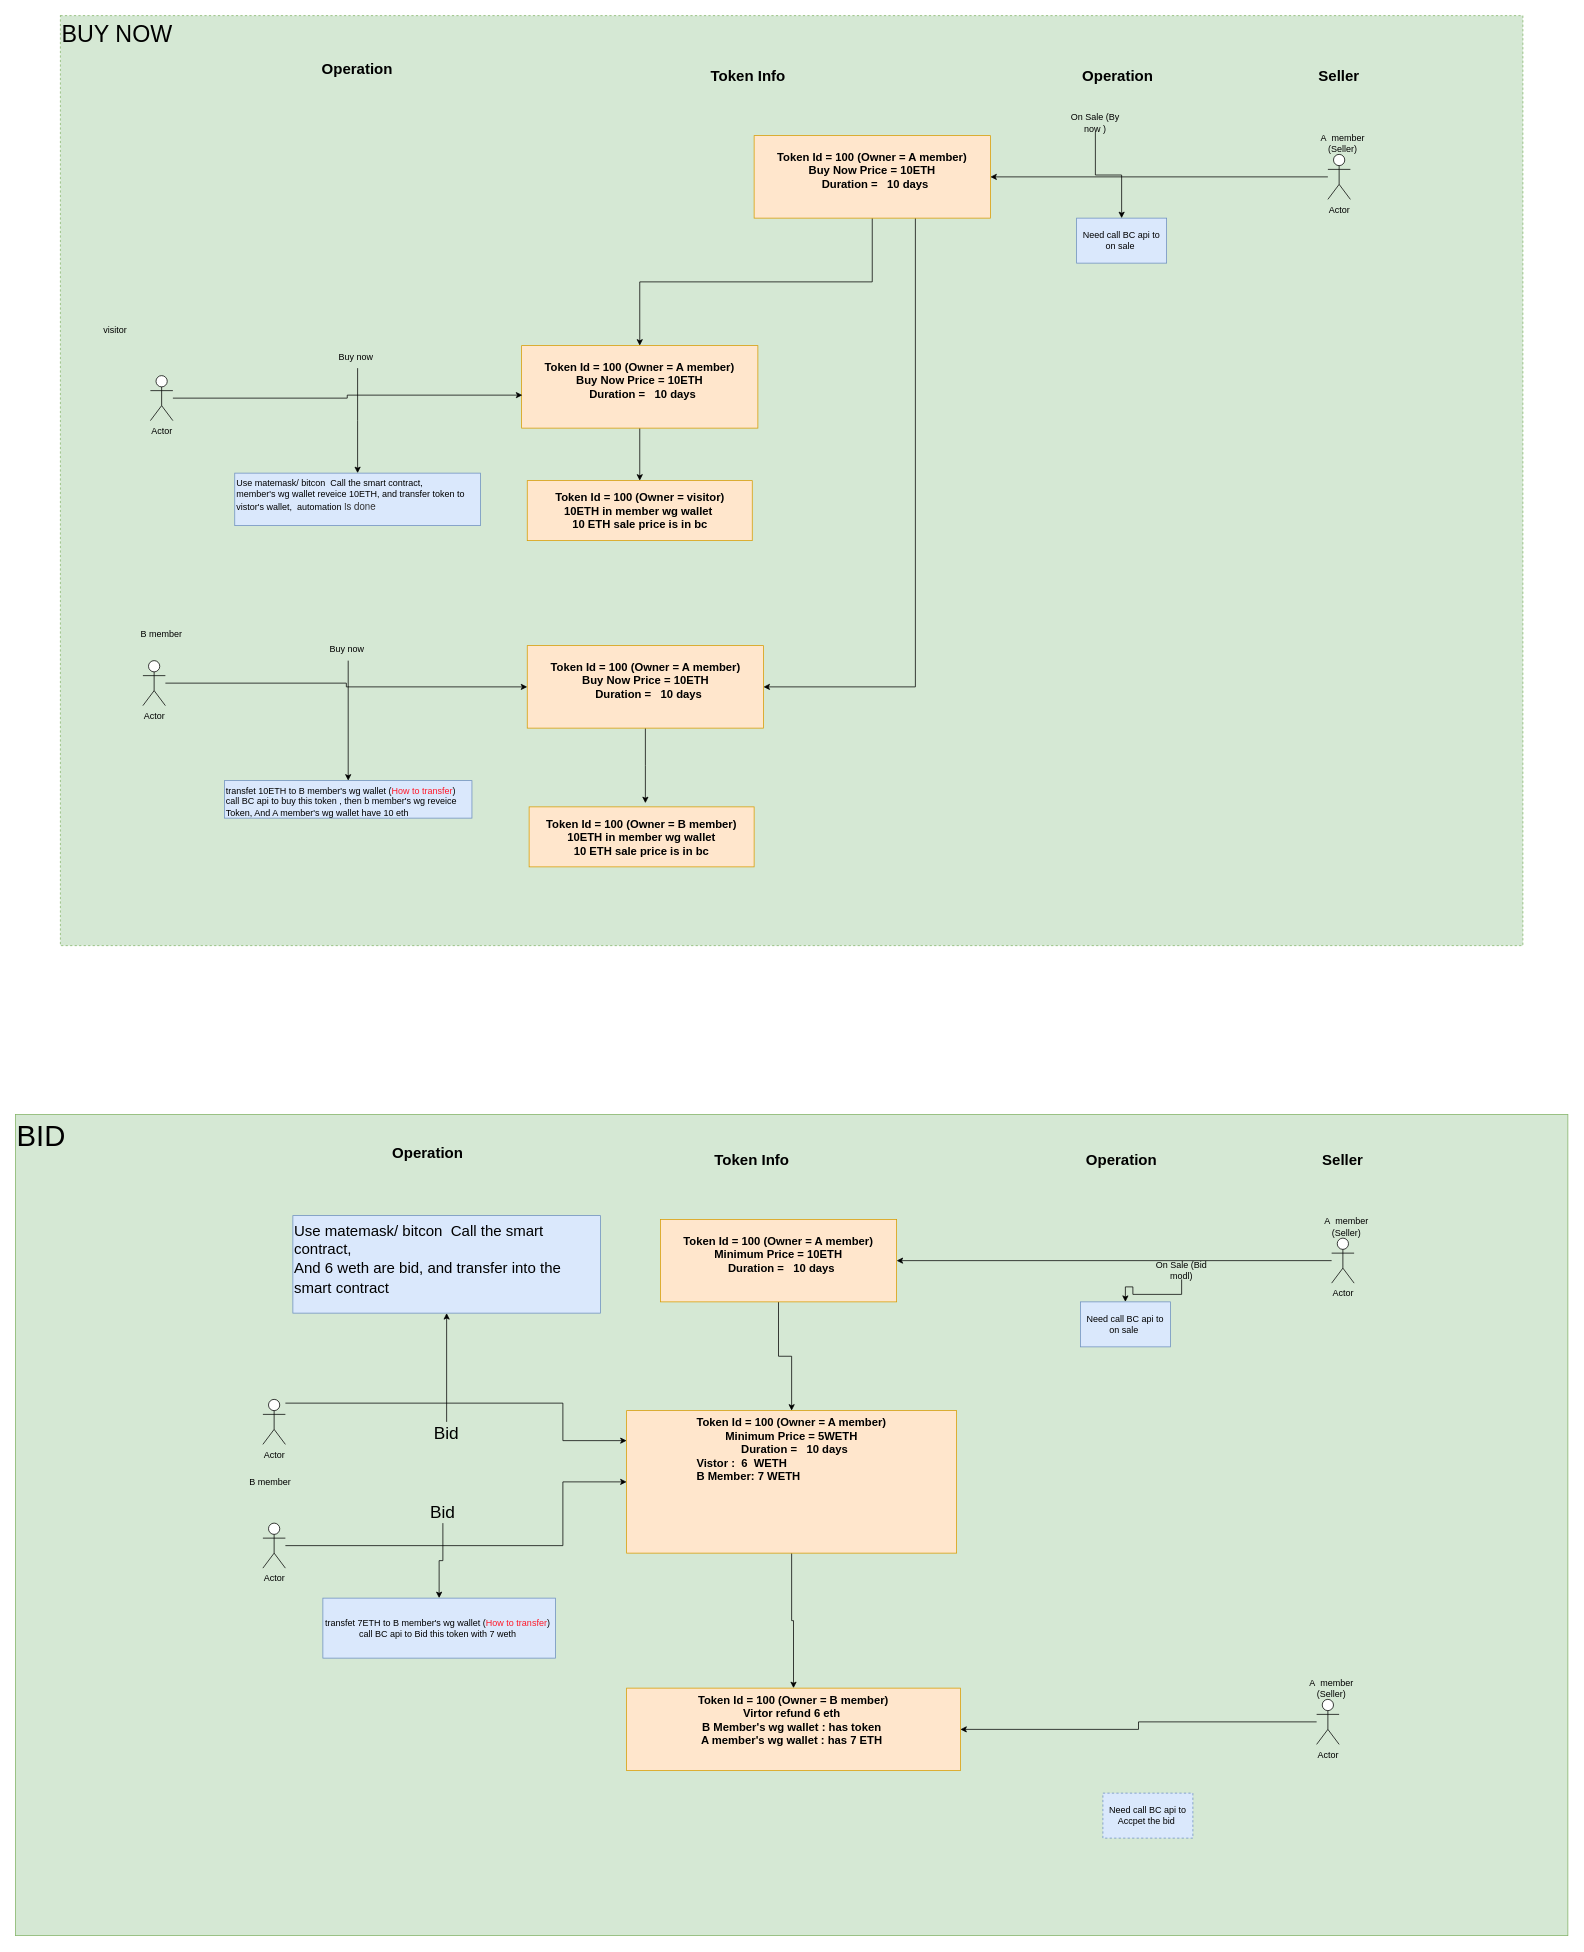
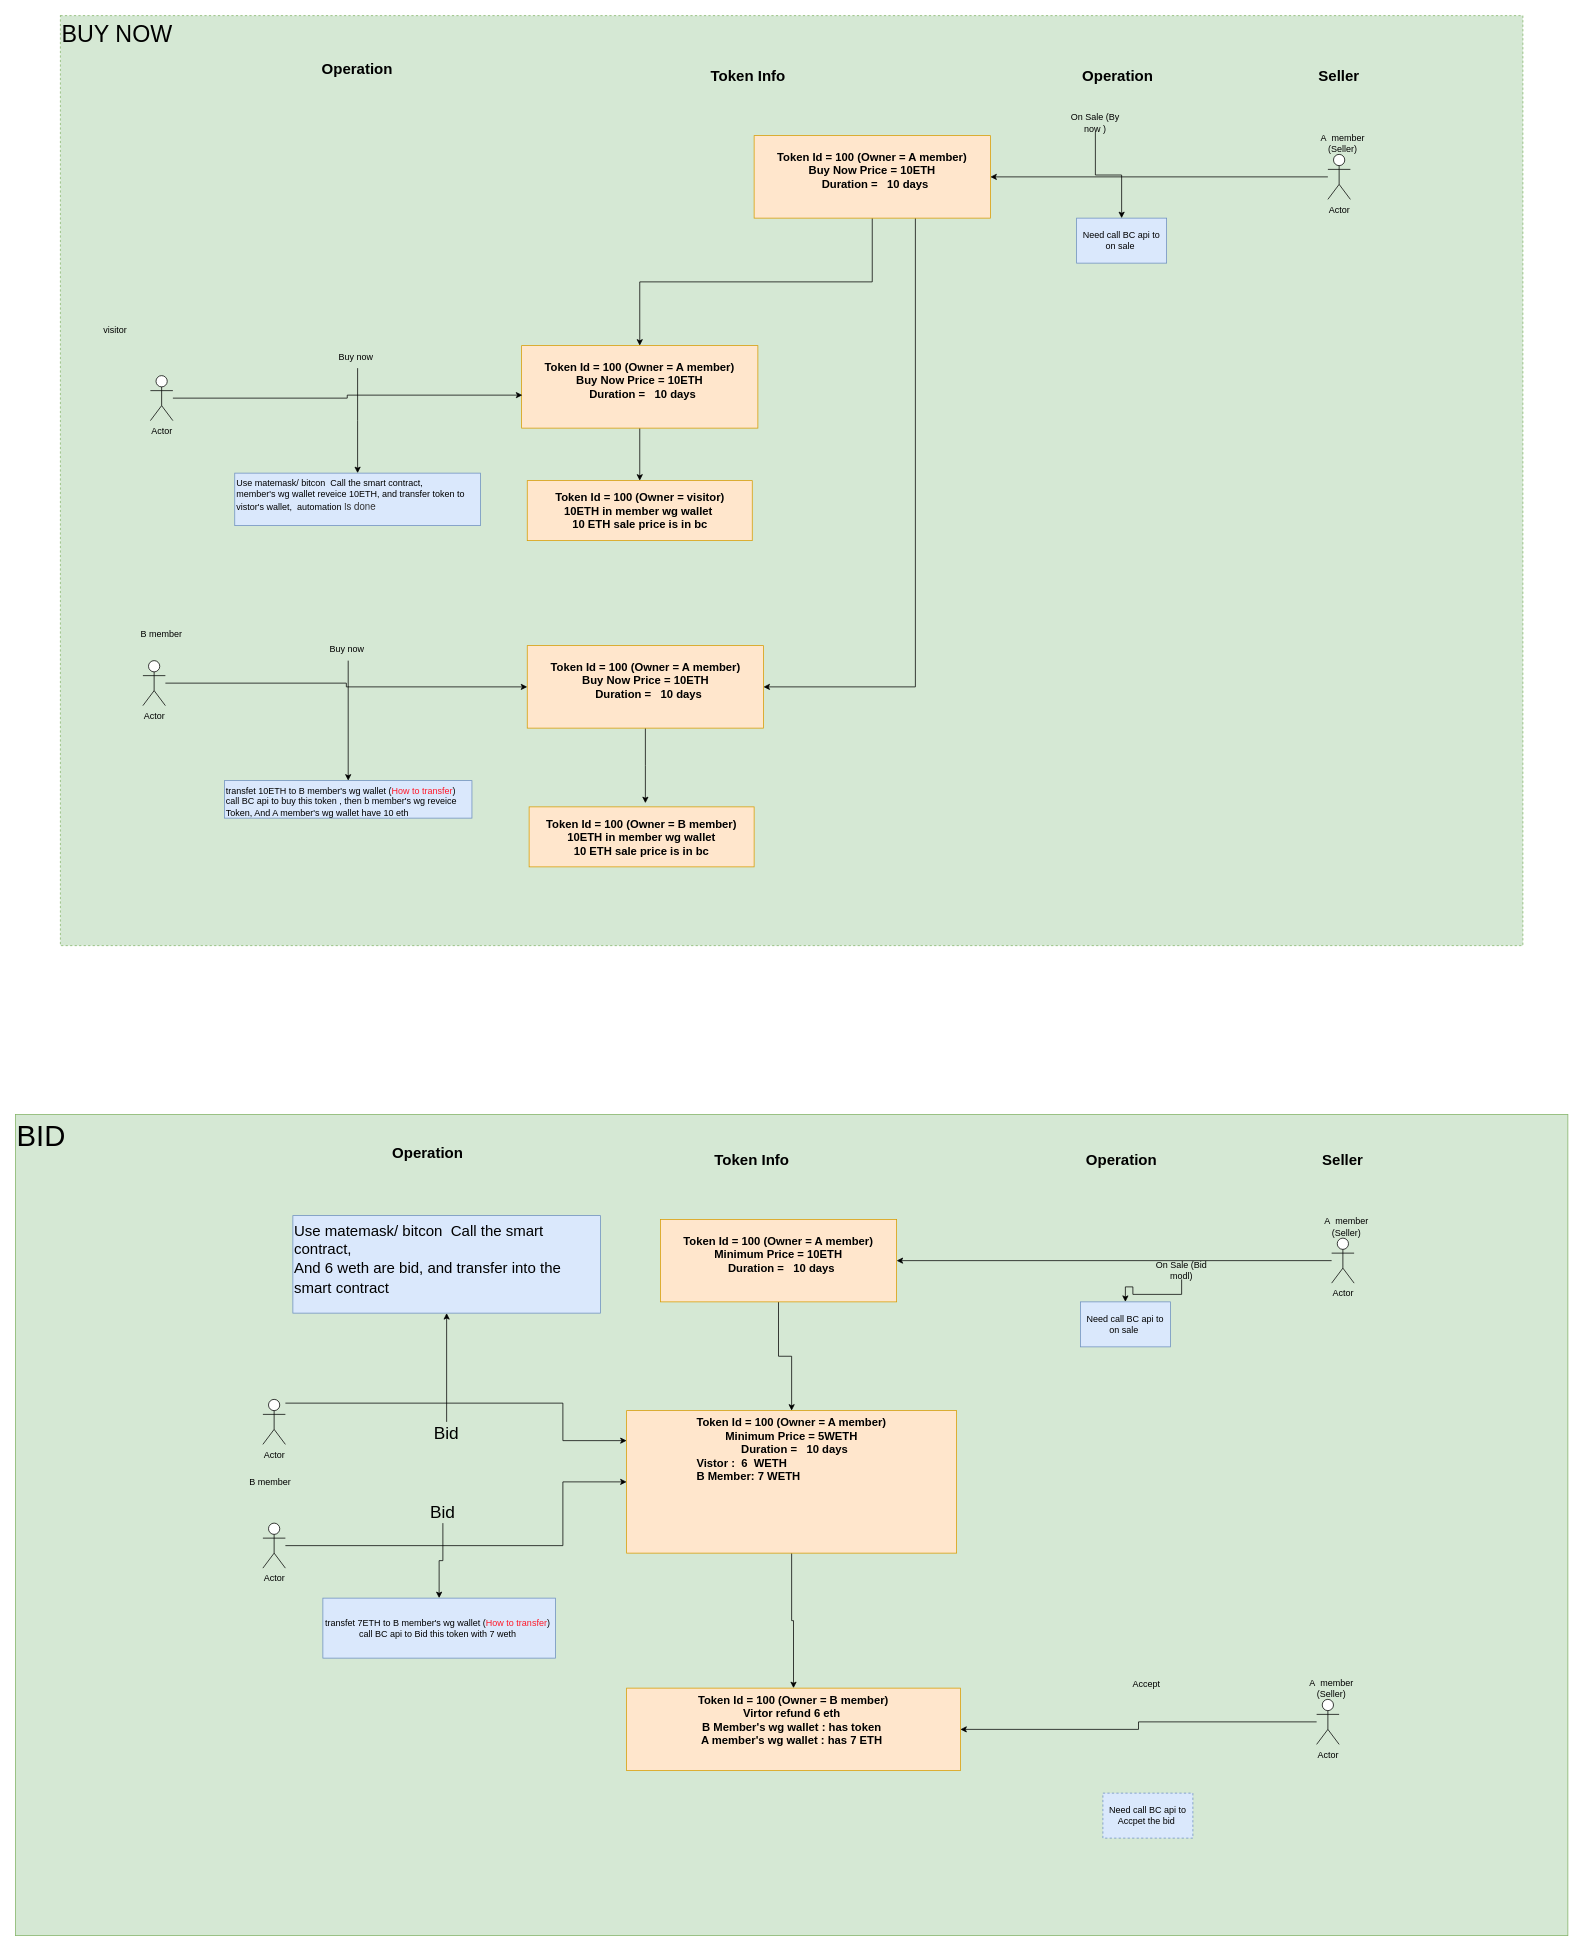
none -> (1148, 1684)
